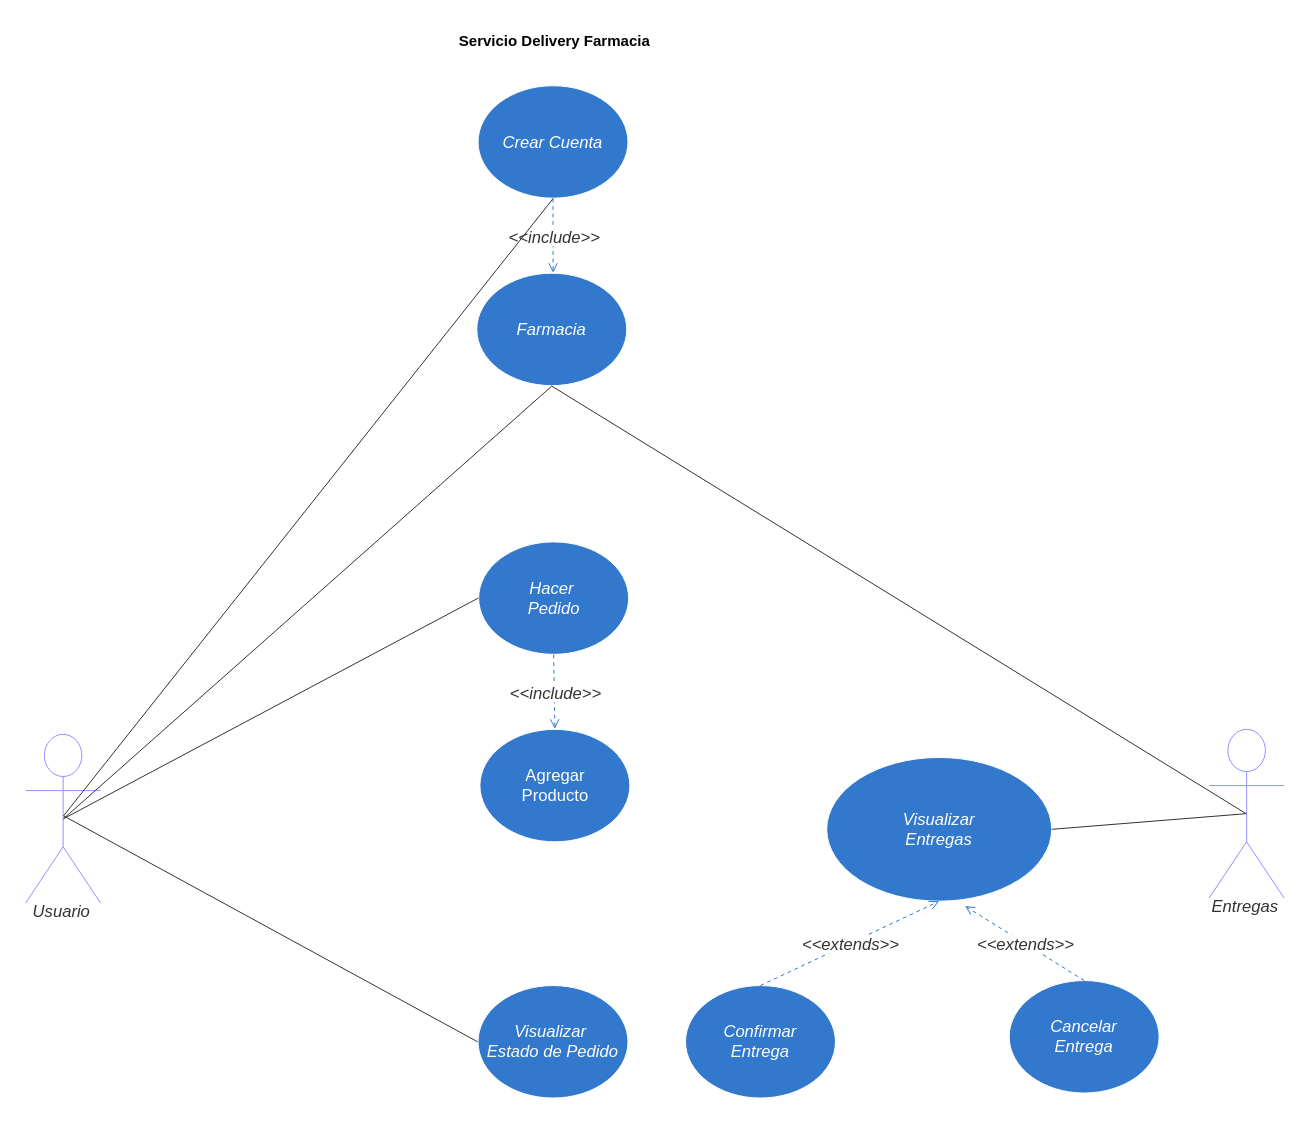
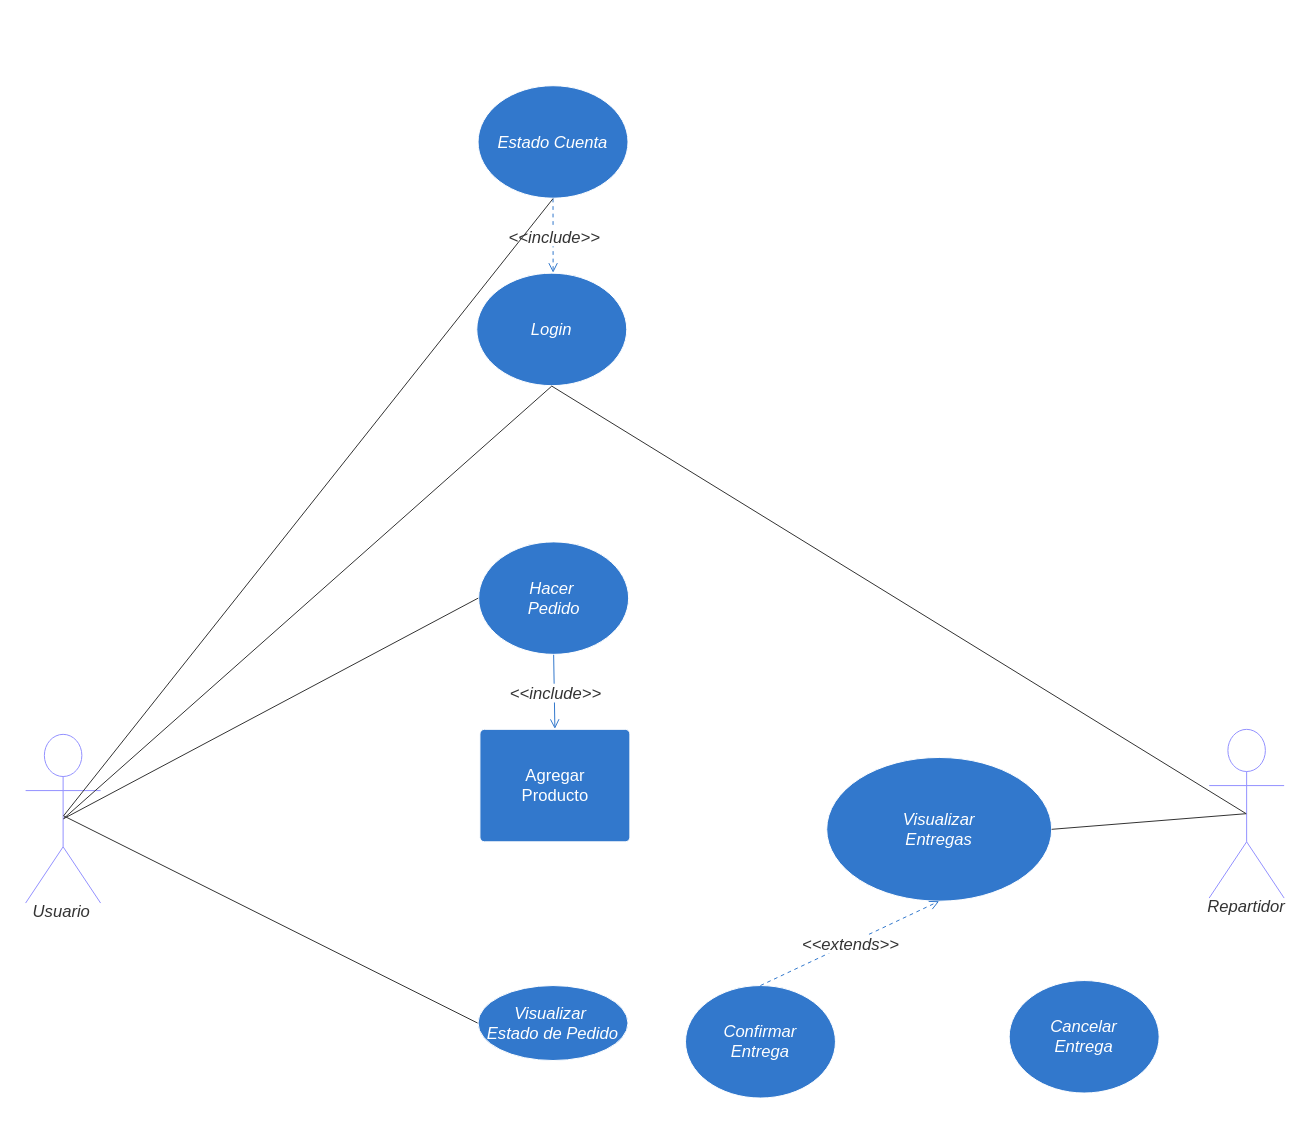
(554, 42) -> none
(553, 142) -> (553, 142)
(552, 329) -> (552, 329)
(554, 670) -> (554, 670)
(555, 786) -> (555, 786)
(1246, 908) -> (1246, 908)
(1026, 944) -> none
(553, 1042) -> (553, 1023)
